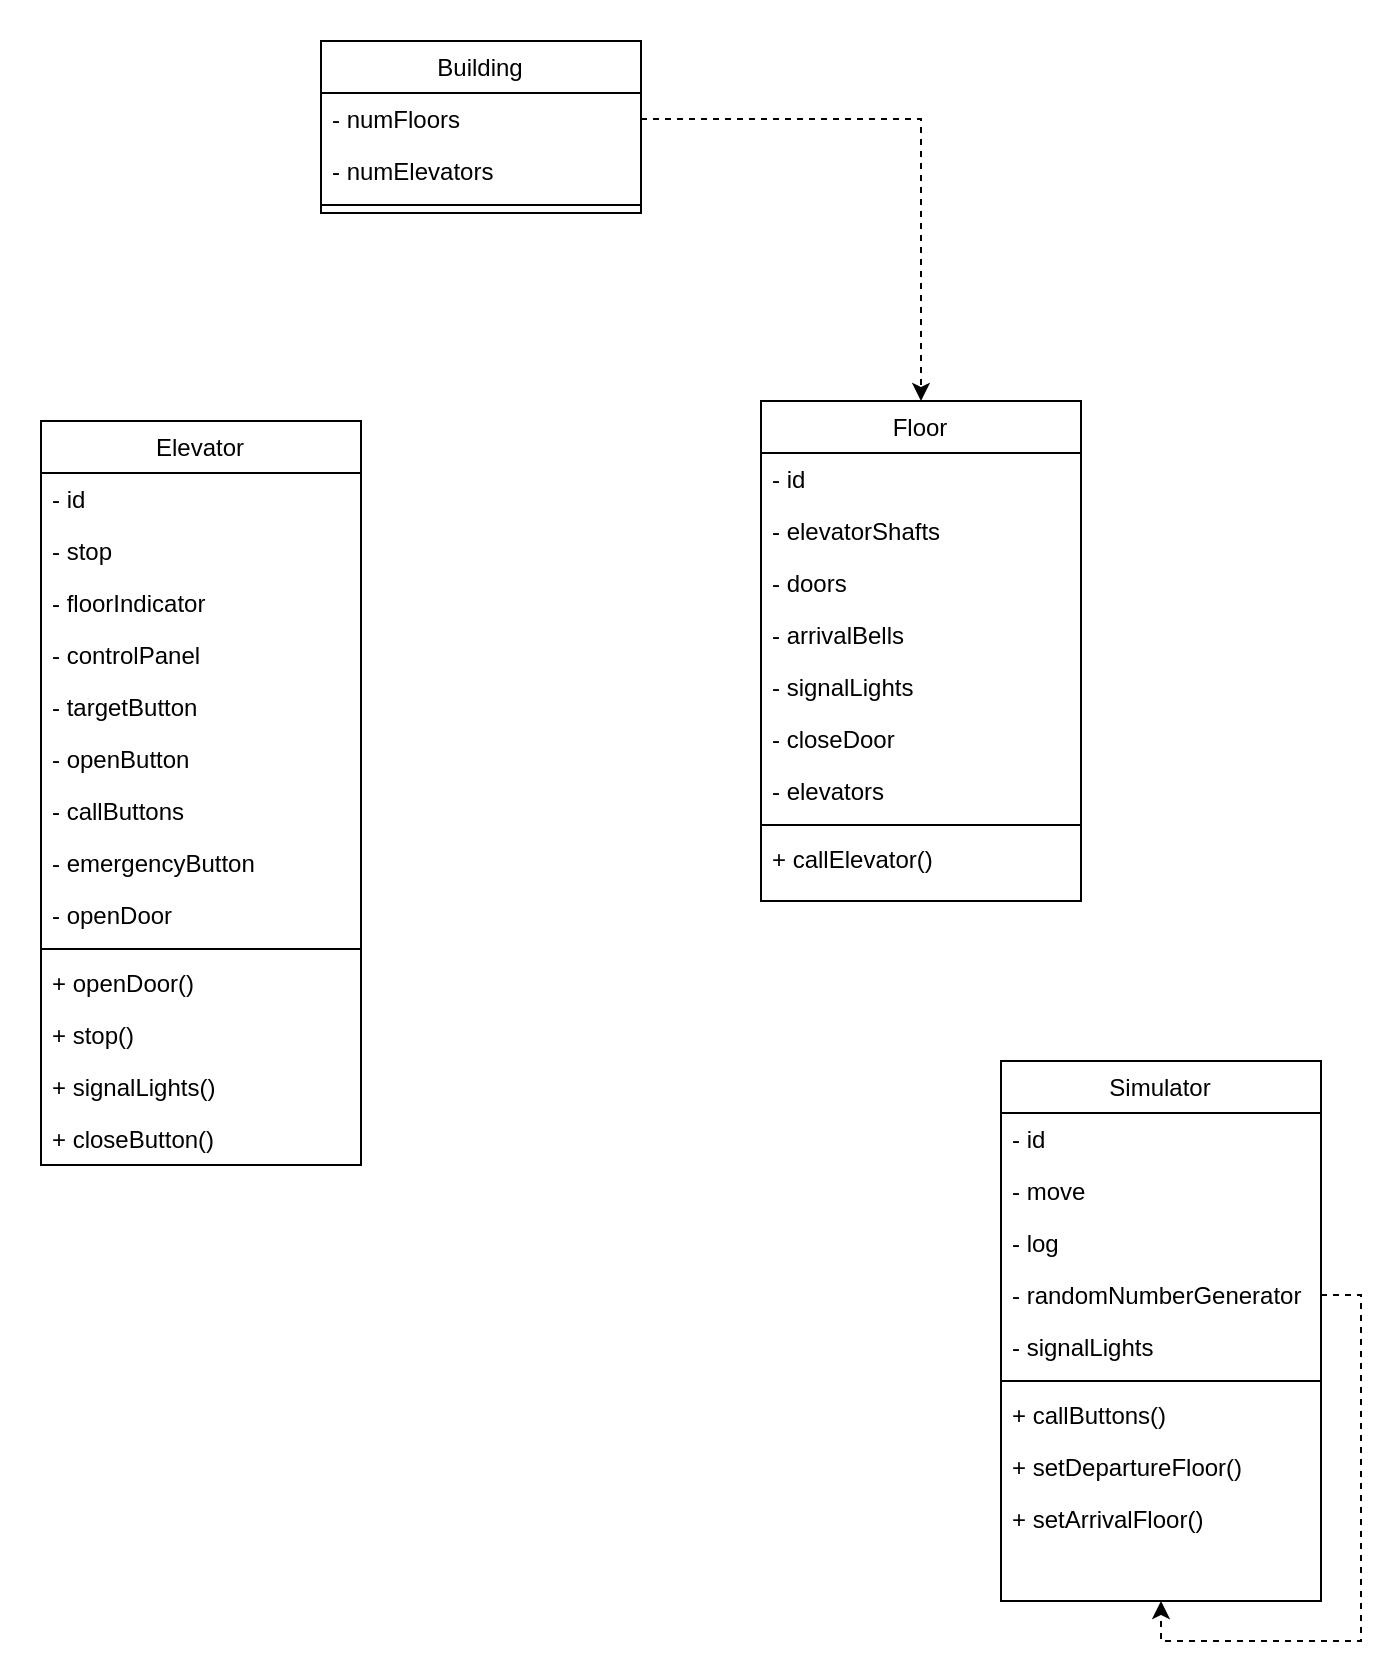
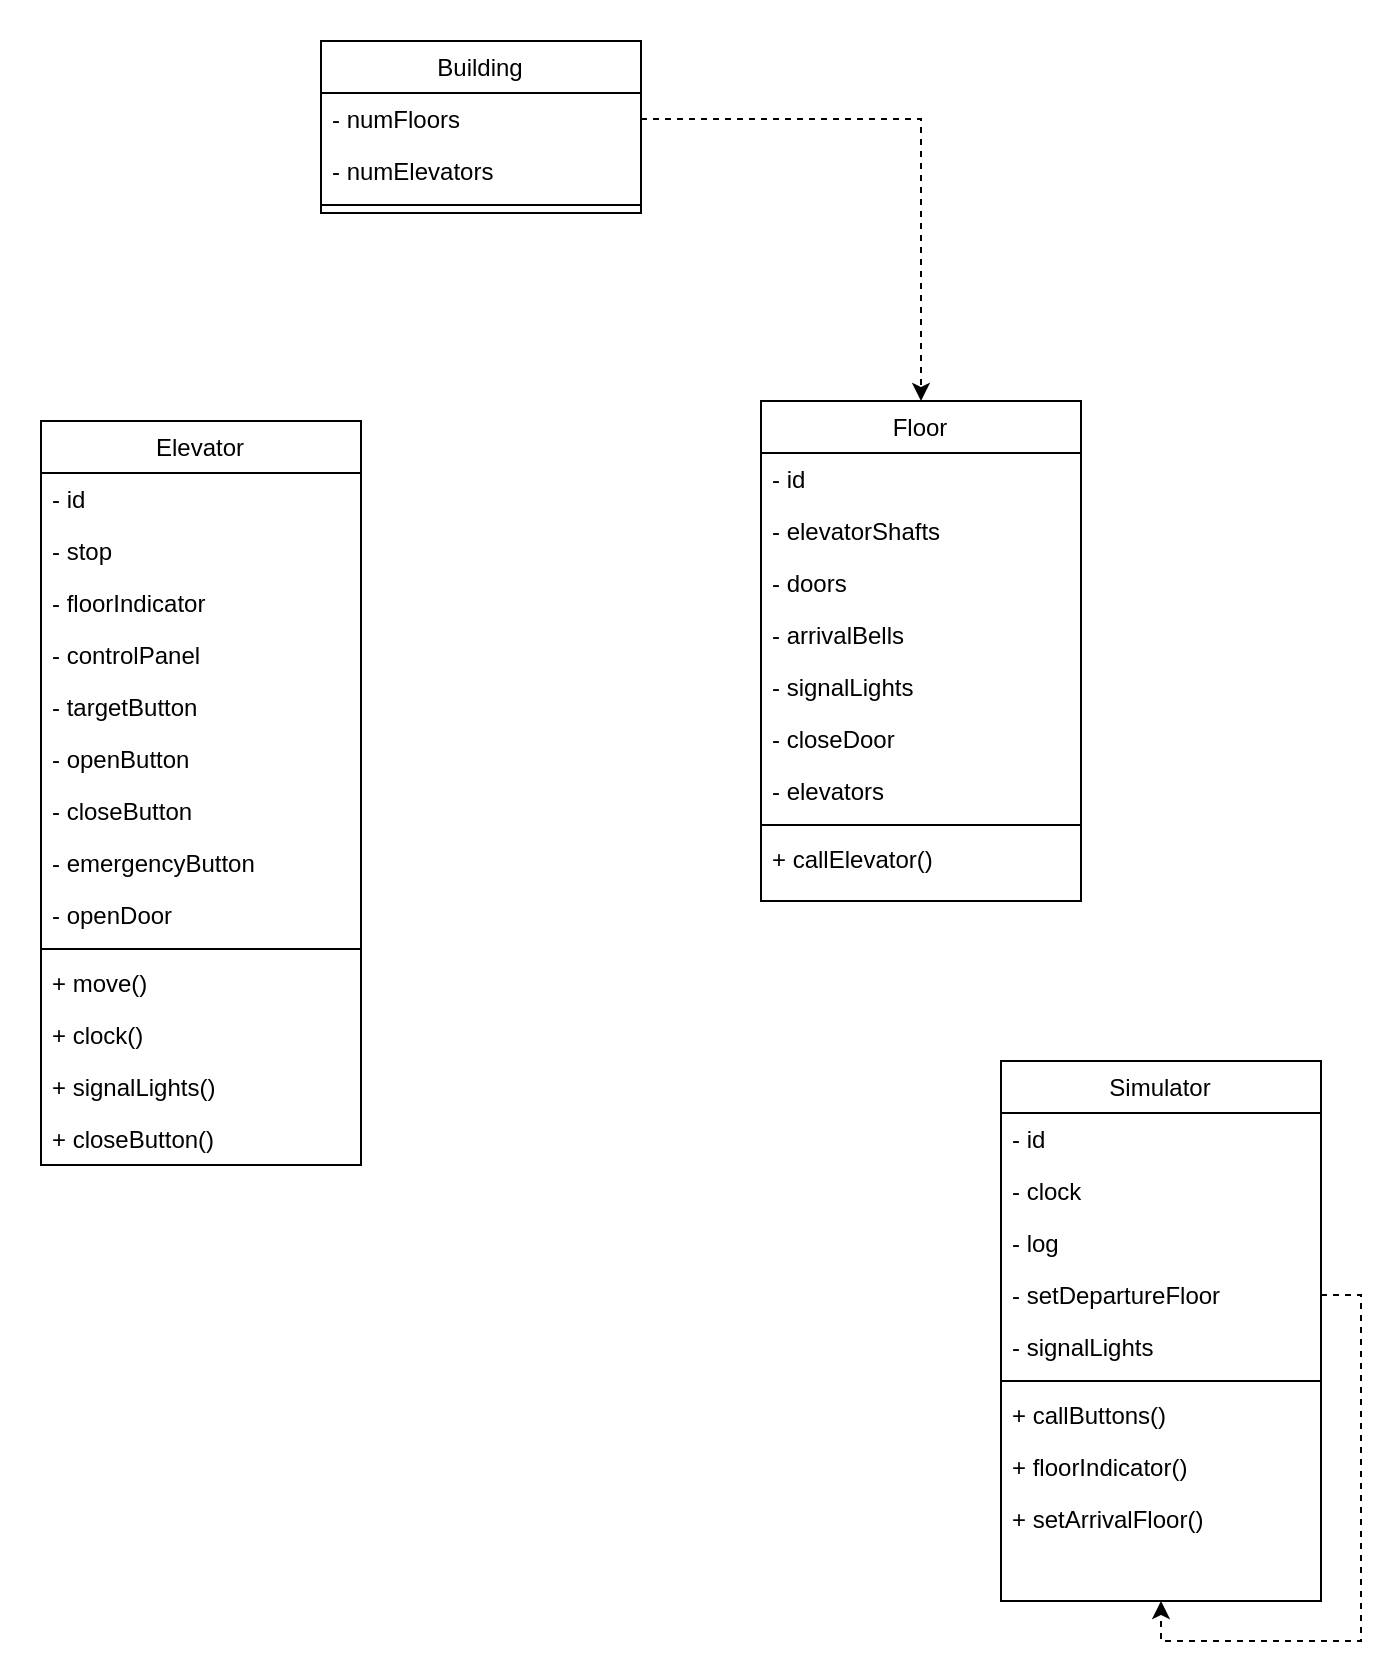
(130, 812) -> (133, 812)
(130, 984) -> (103, 984)
(103, 1036) -> (106, 1036)
(1049, 1192) -> (1053, 1192)
(1163, 1296) -> (1133, 1296)
(1147, 1468) -> (1124, 1468)
